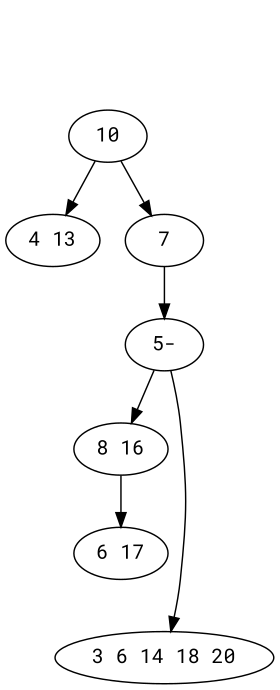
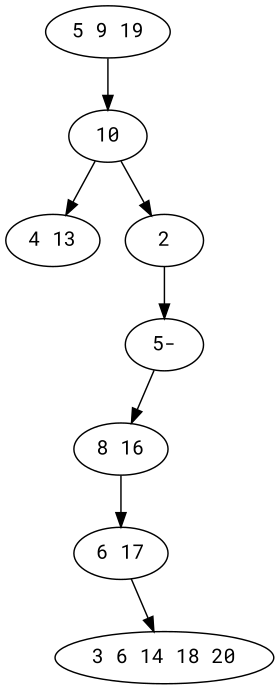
none -> (108, 32)
(164, 240) -> (164, 240)
(186, 494) -> (140, 598)
